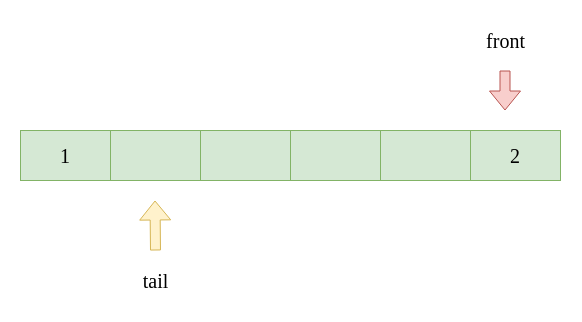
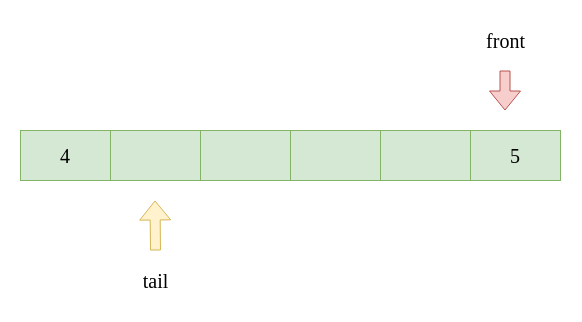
(66, 156) -> (66, 156)
(516, 156) -> (516, 156)
